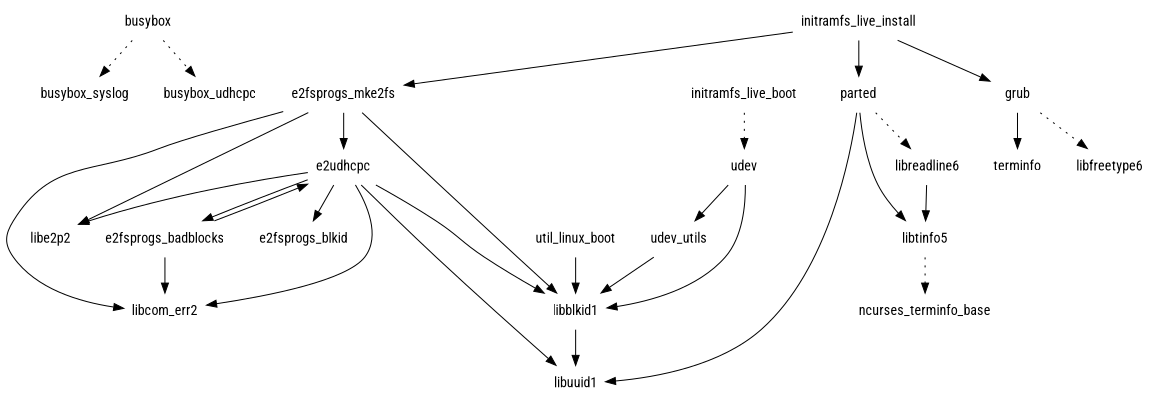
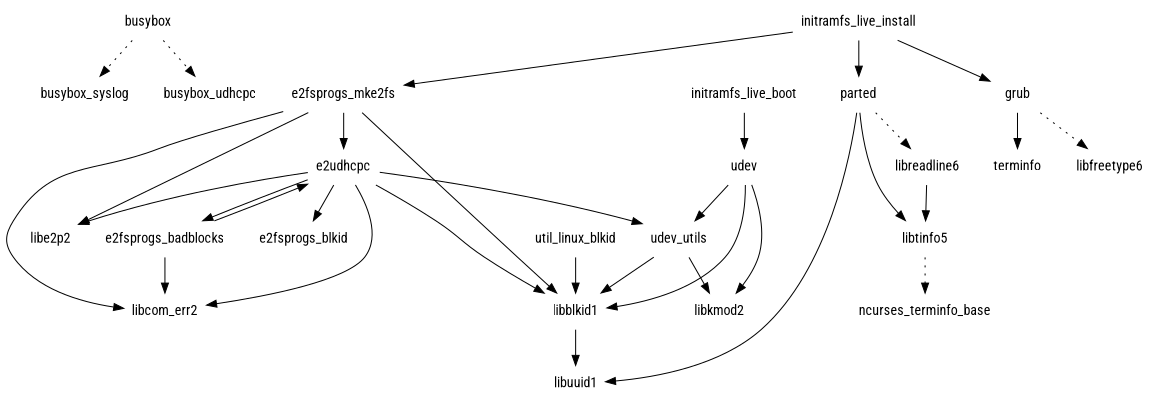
(744, 126) -> (744, 126)
(576, 239) -> (576, 239)
(453, 273) -> (507, 193)
none -> (719, 311)
